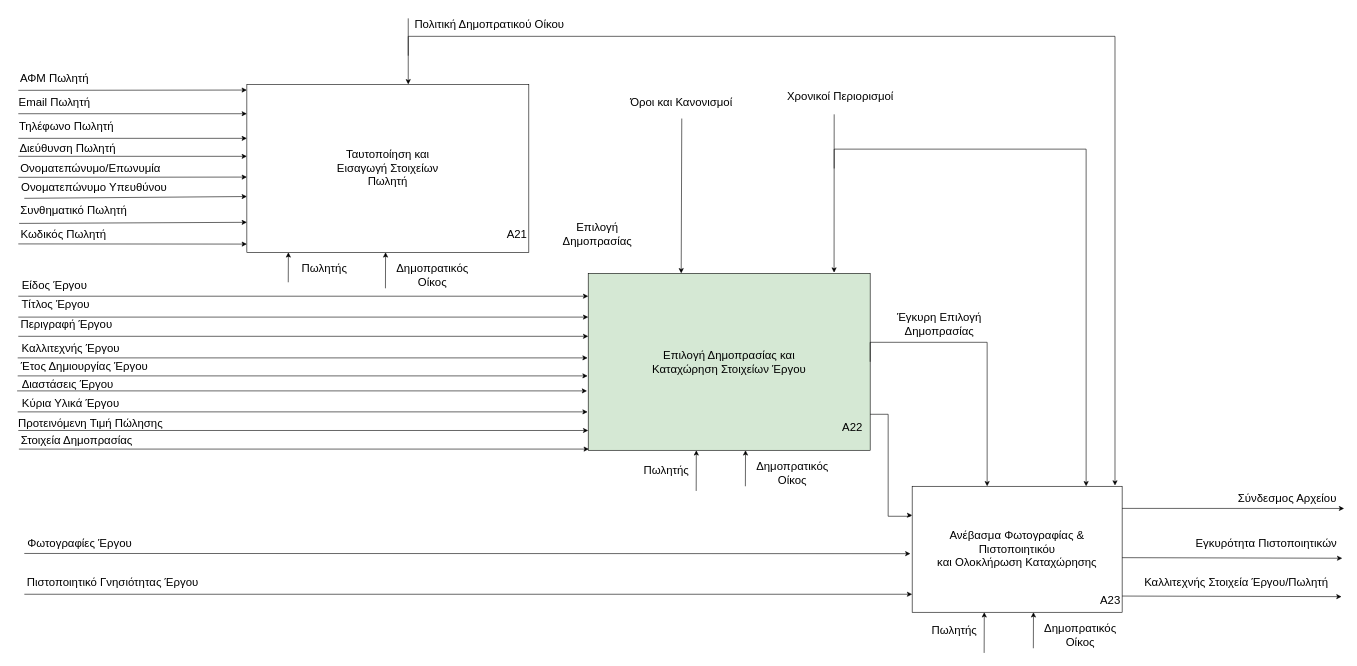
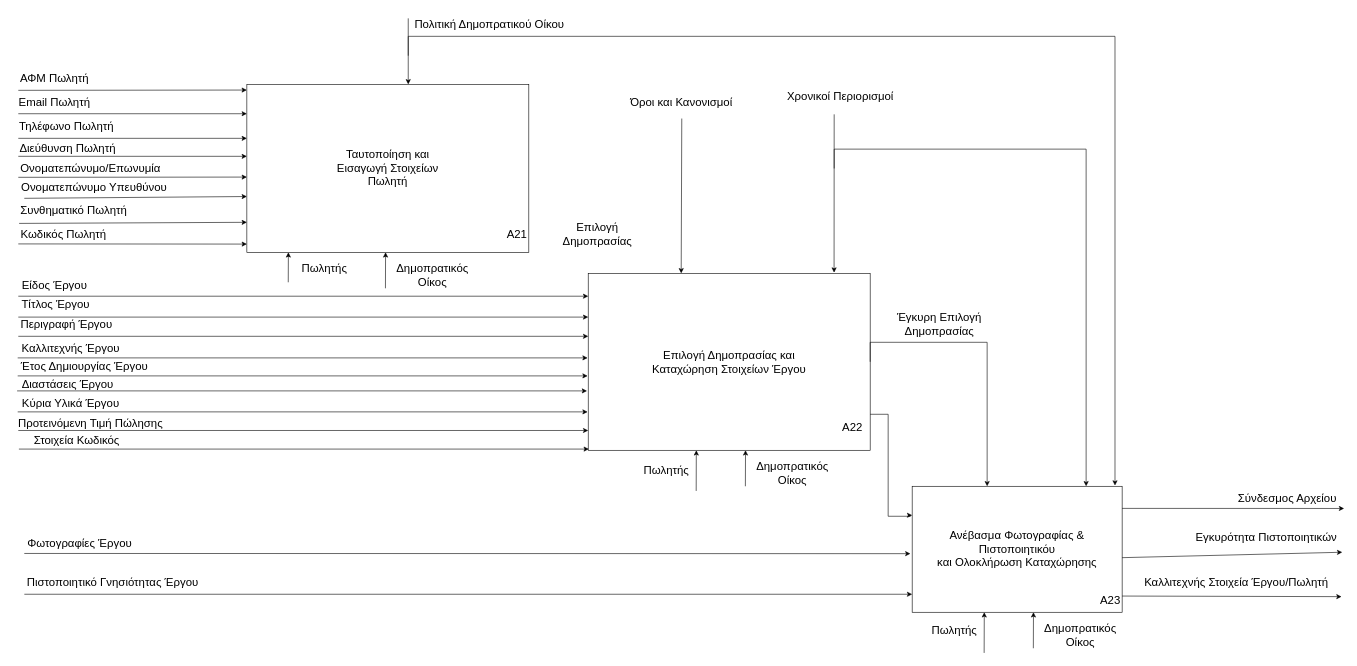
(729, 362) -> (729, 362)
(77, 441) -> (77, 441)
(1266, 544) -> (1266, 538)
